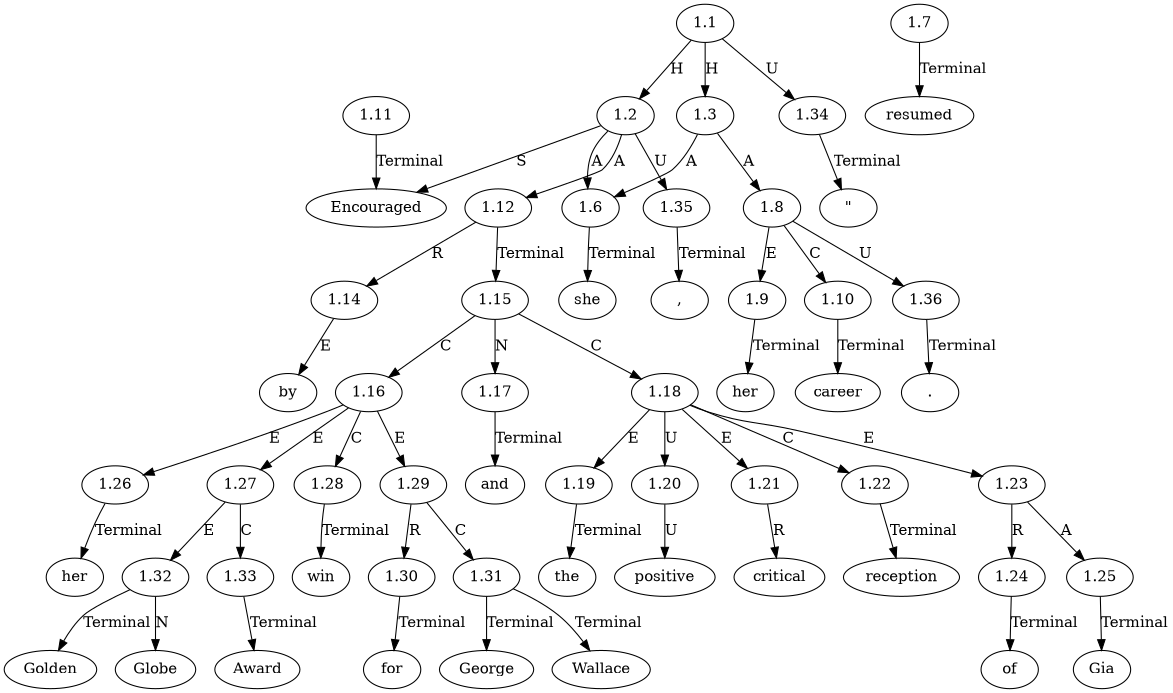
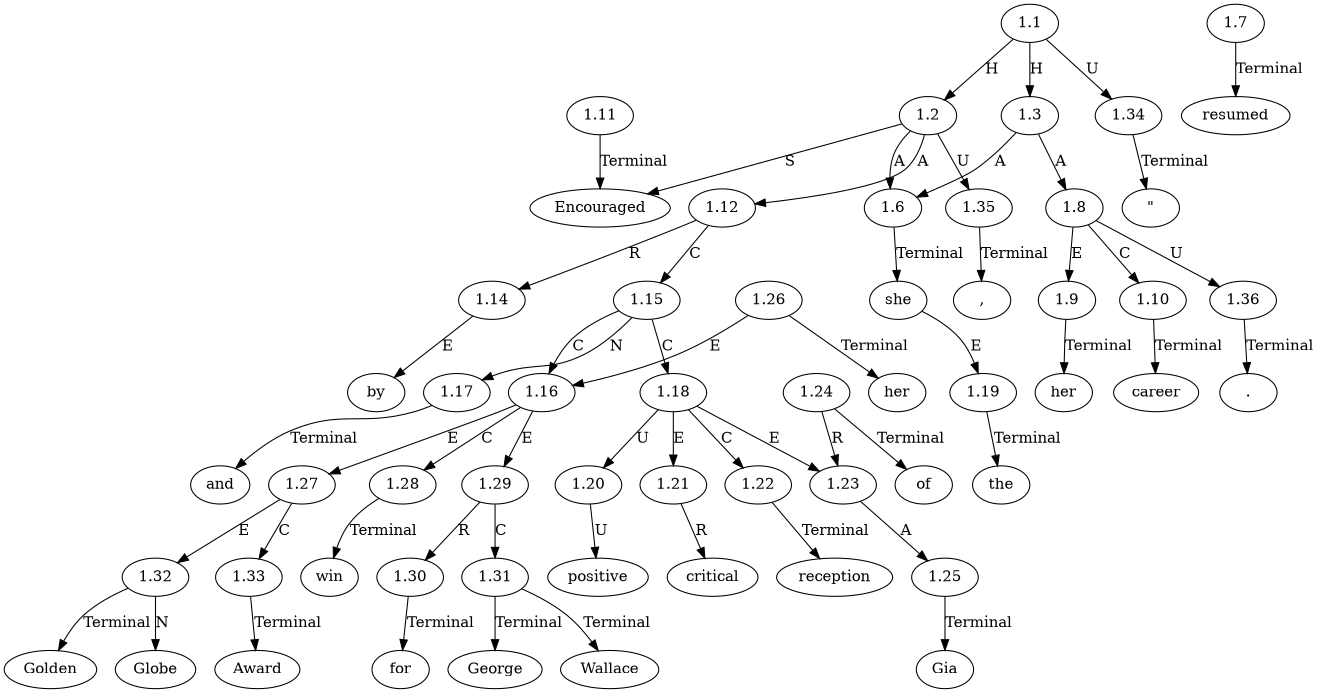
(531, 254) -> (695, 254)
(626, 435) -> (953, 332)
(249, 440) -> (673, 356)
(1012, 526) -> (828, 433)
